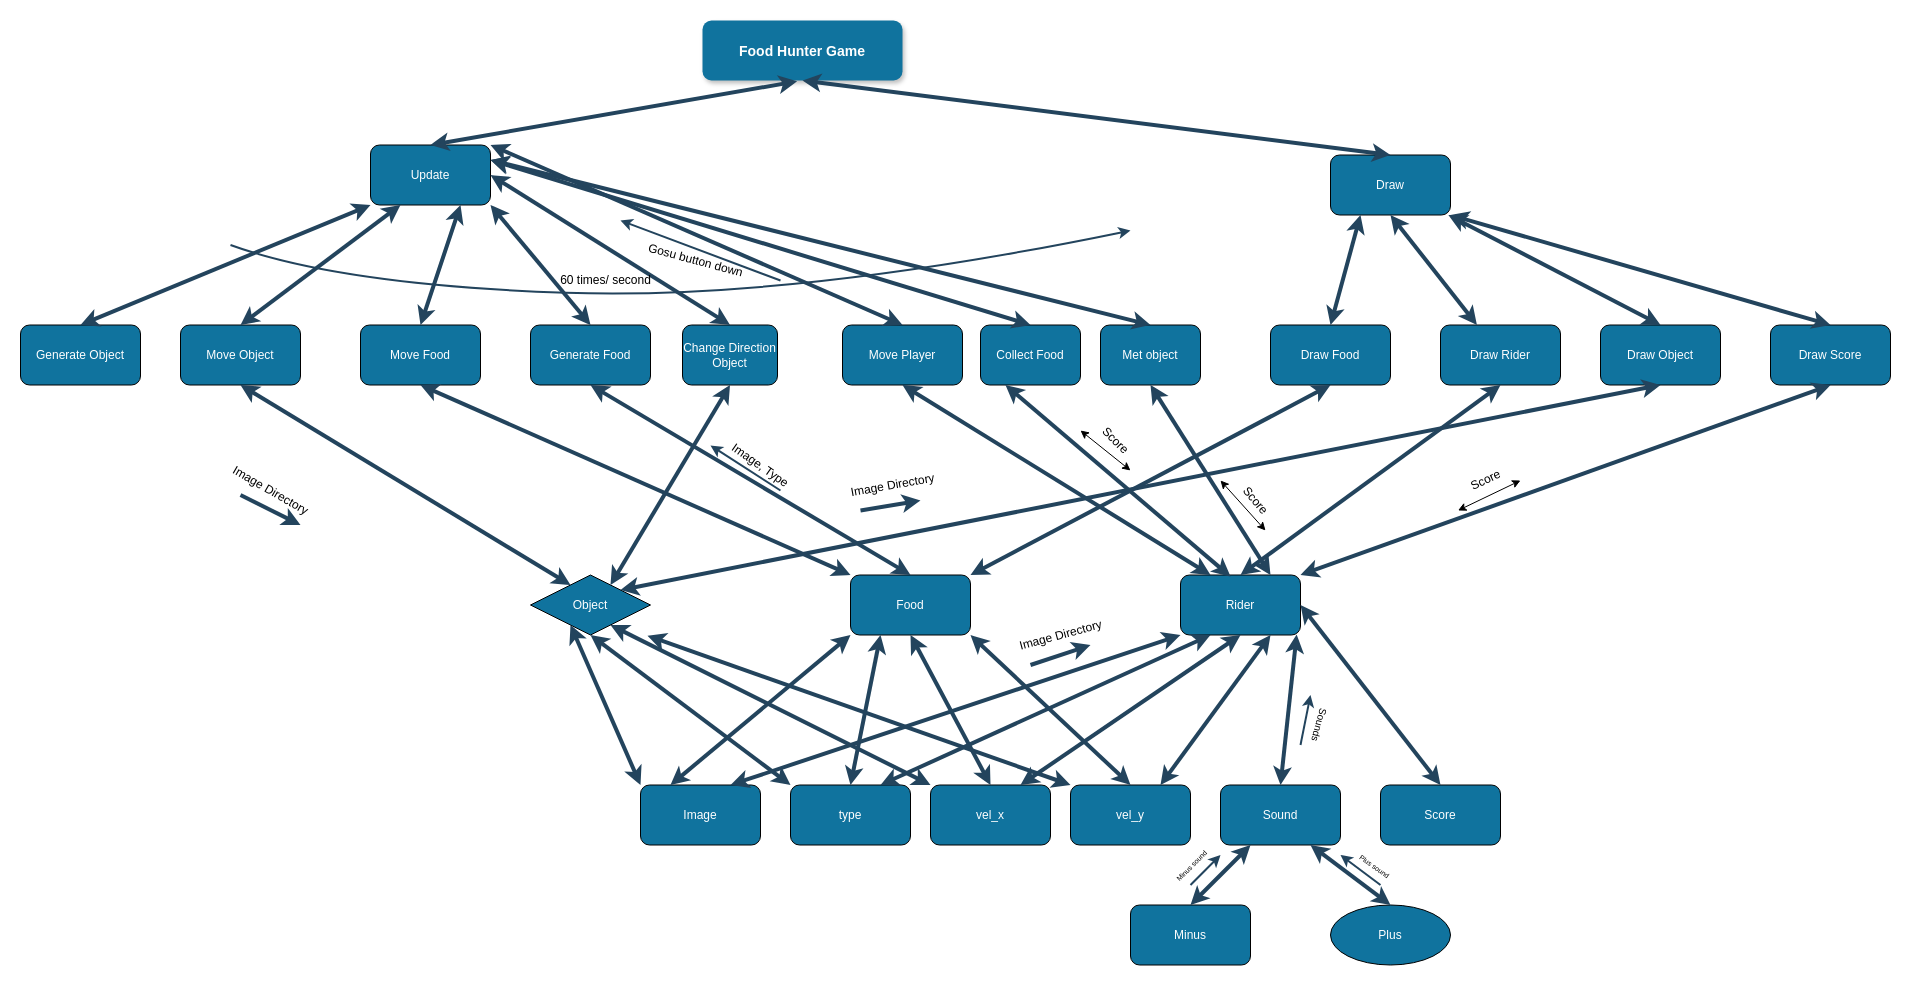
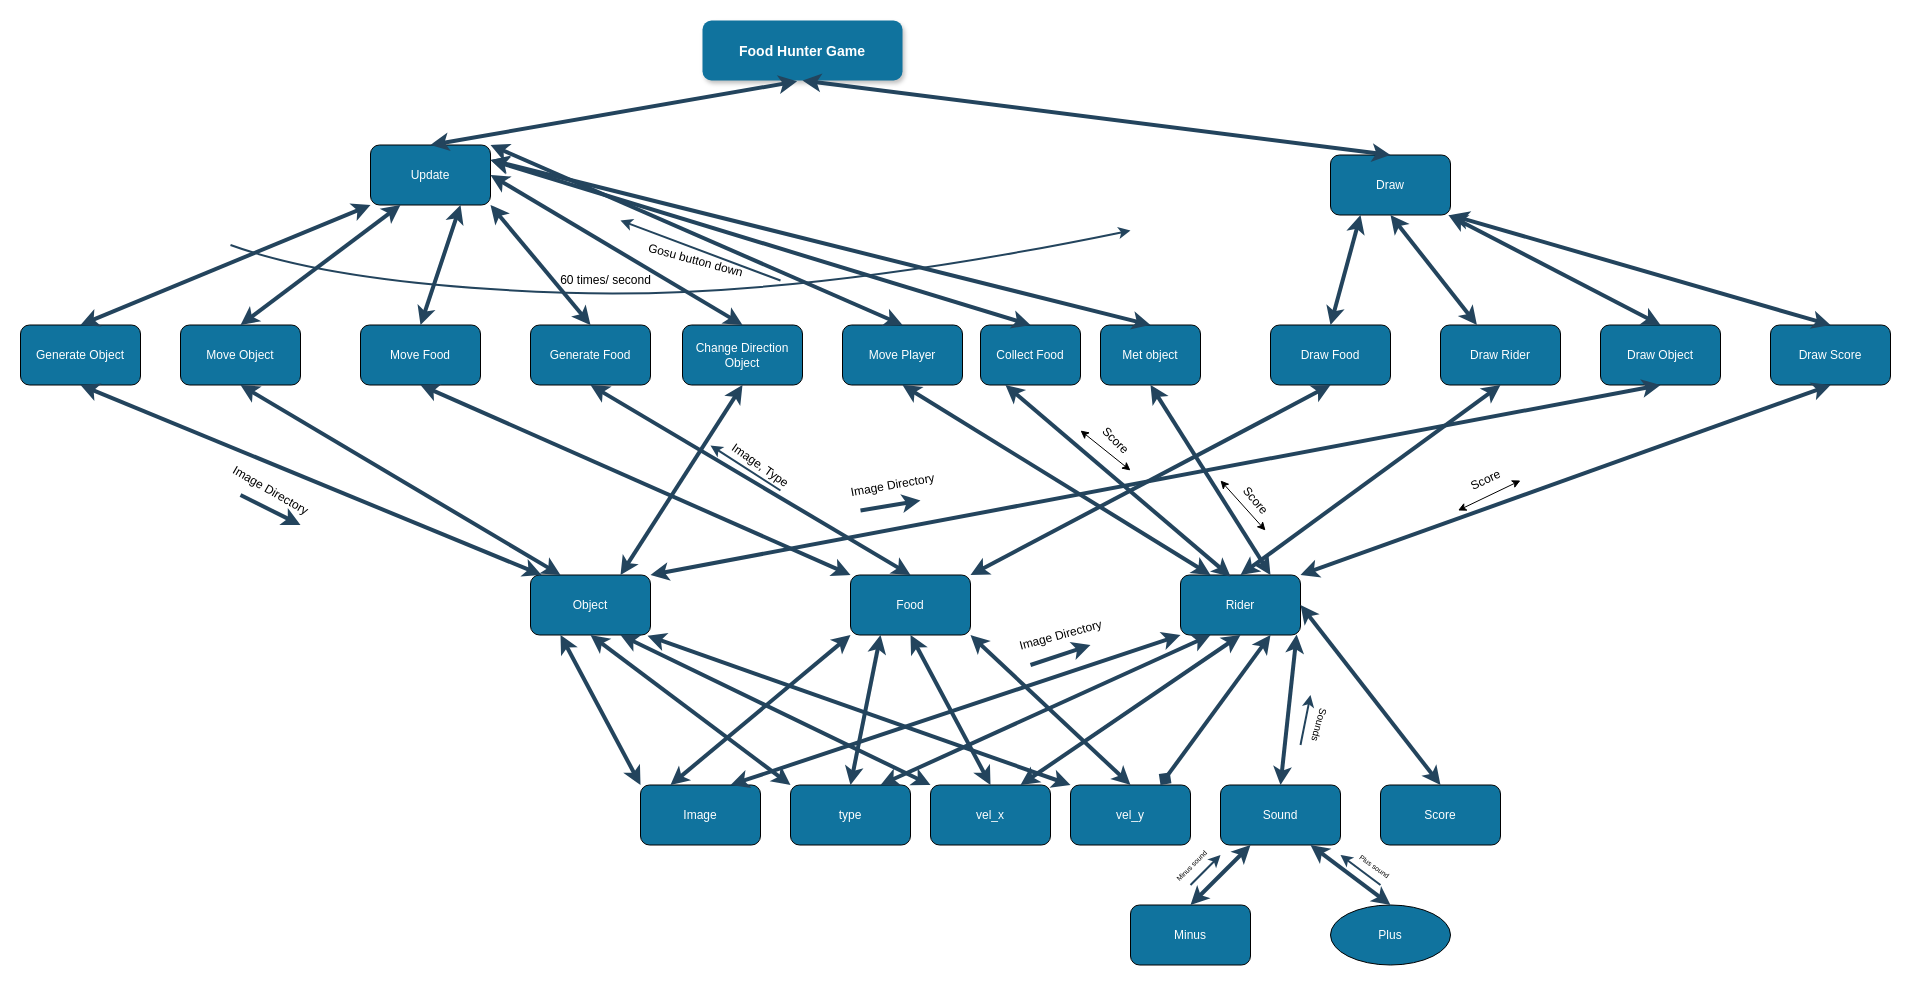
(730, 355) -> (743, 355)
none -> (311, 480)
(591, 605) -> (591, 605)
(1169, 774) -> (1169, 773)
